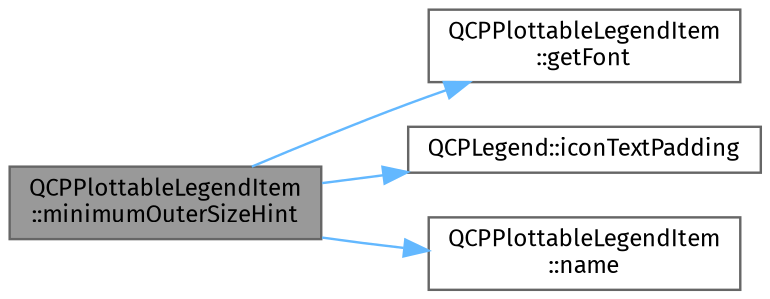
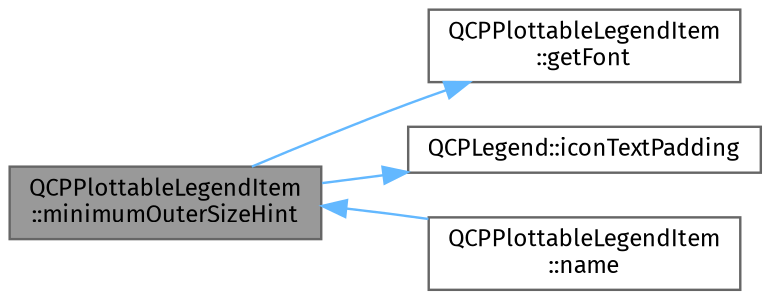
(363, 243) -> (388, 214)
